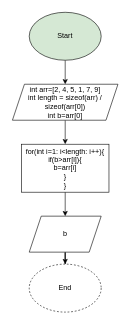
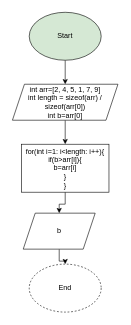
(65, 234) -> (59, 231)
